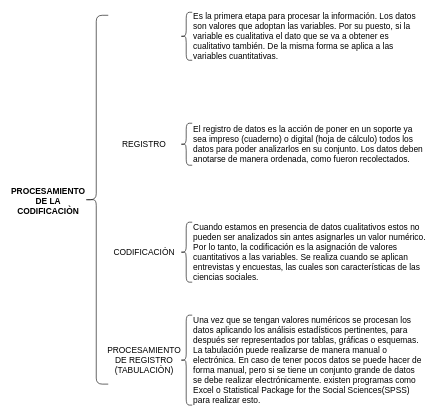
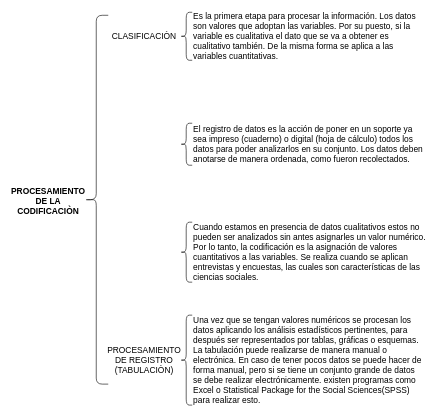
none -> (144, 36)
(144, 144) -> none
(144, 252) -> none
